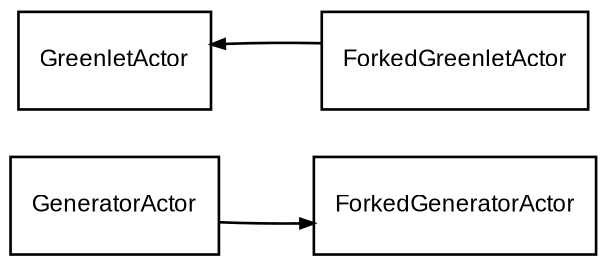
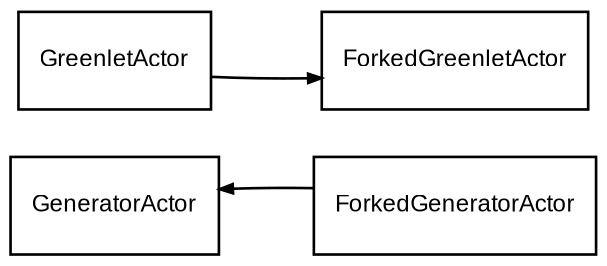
(273, 43) -> (260, 78)
(260, 223) -> (273, 188)
